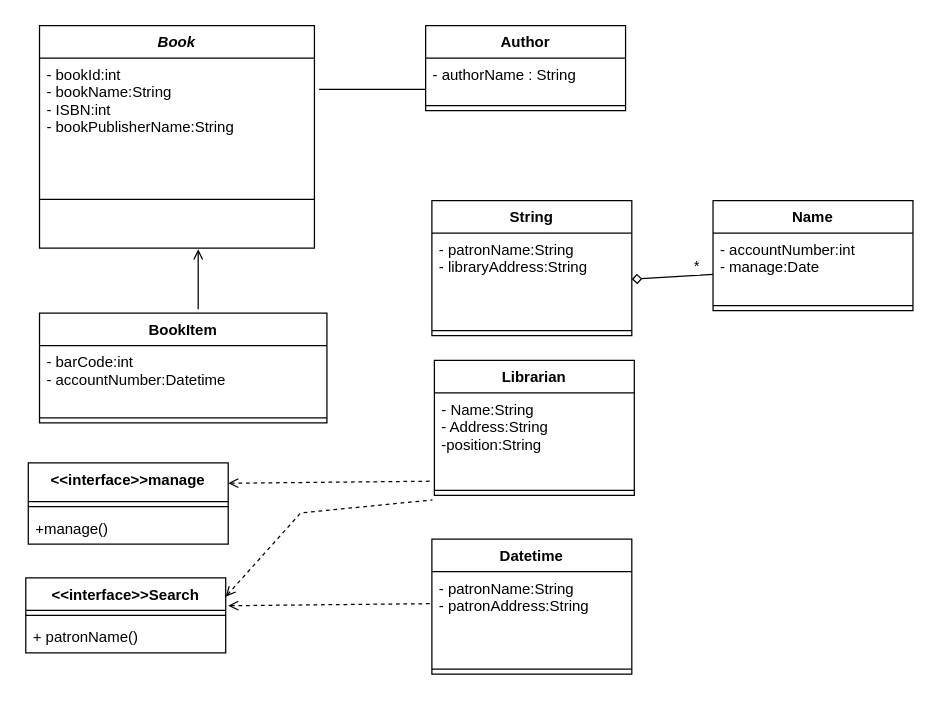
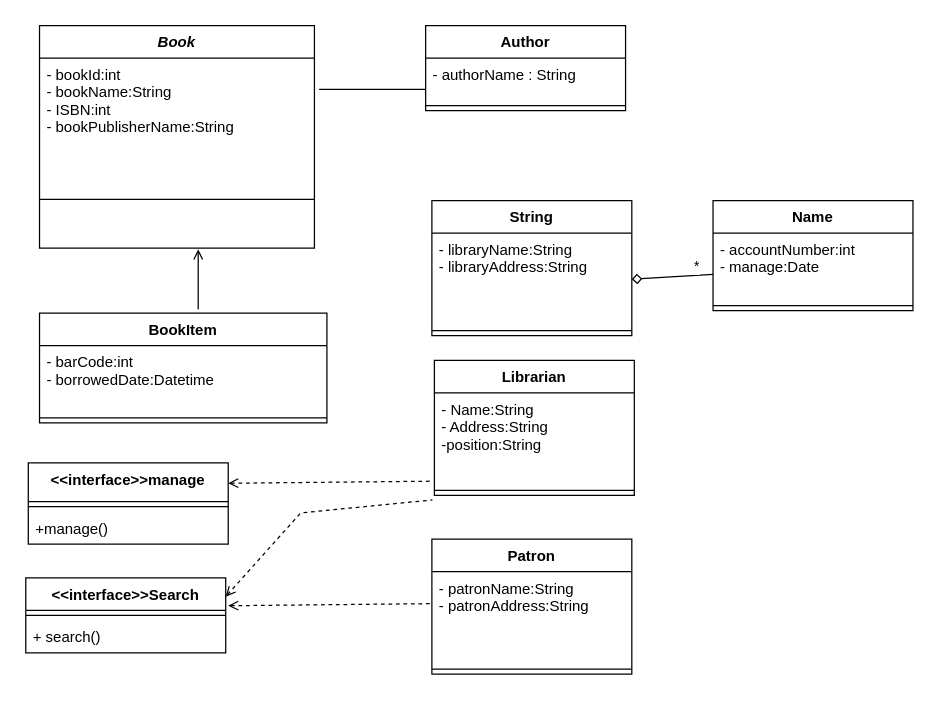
(513, 250) -> (513, 250)
(95, 363) -> (95, 363)
(531, 556) -> (531, 556)
(89, 638) -> (73, 638)
